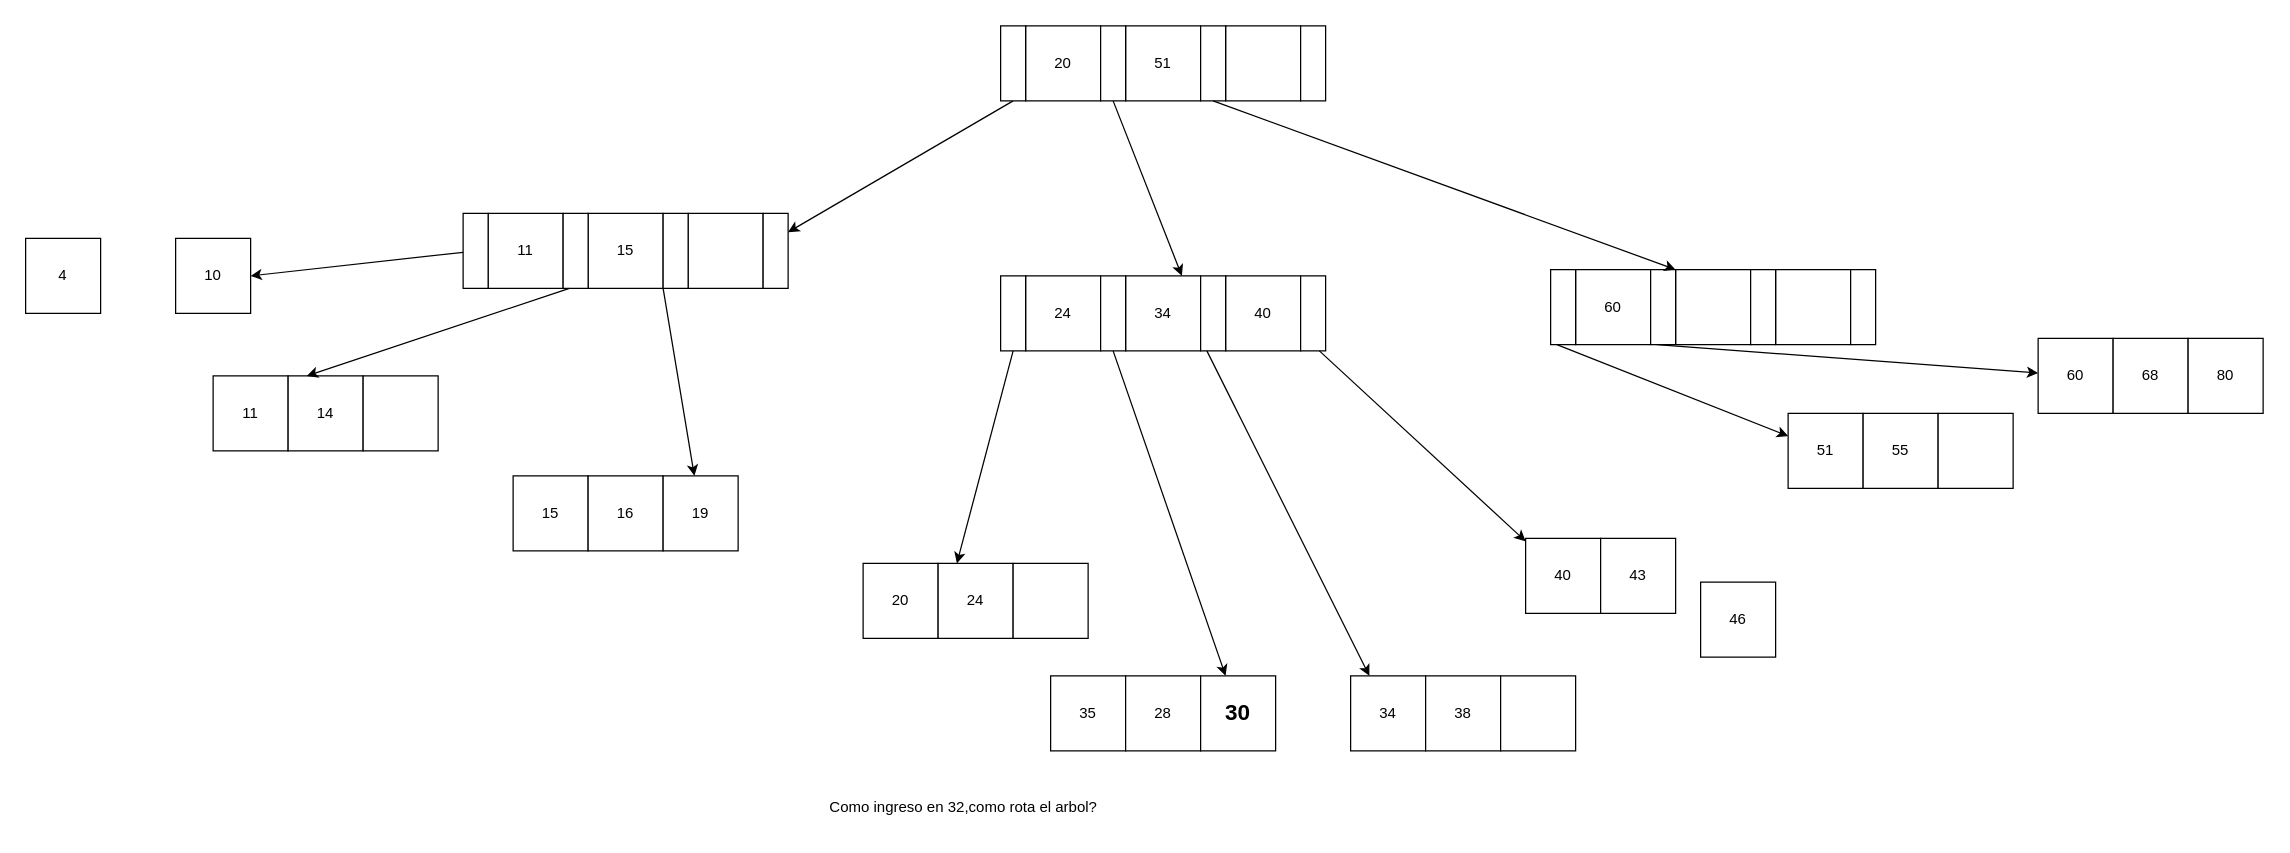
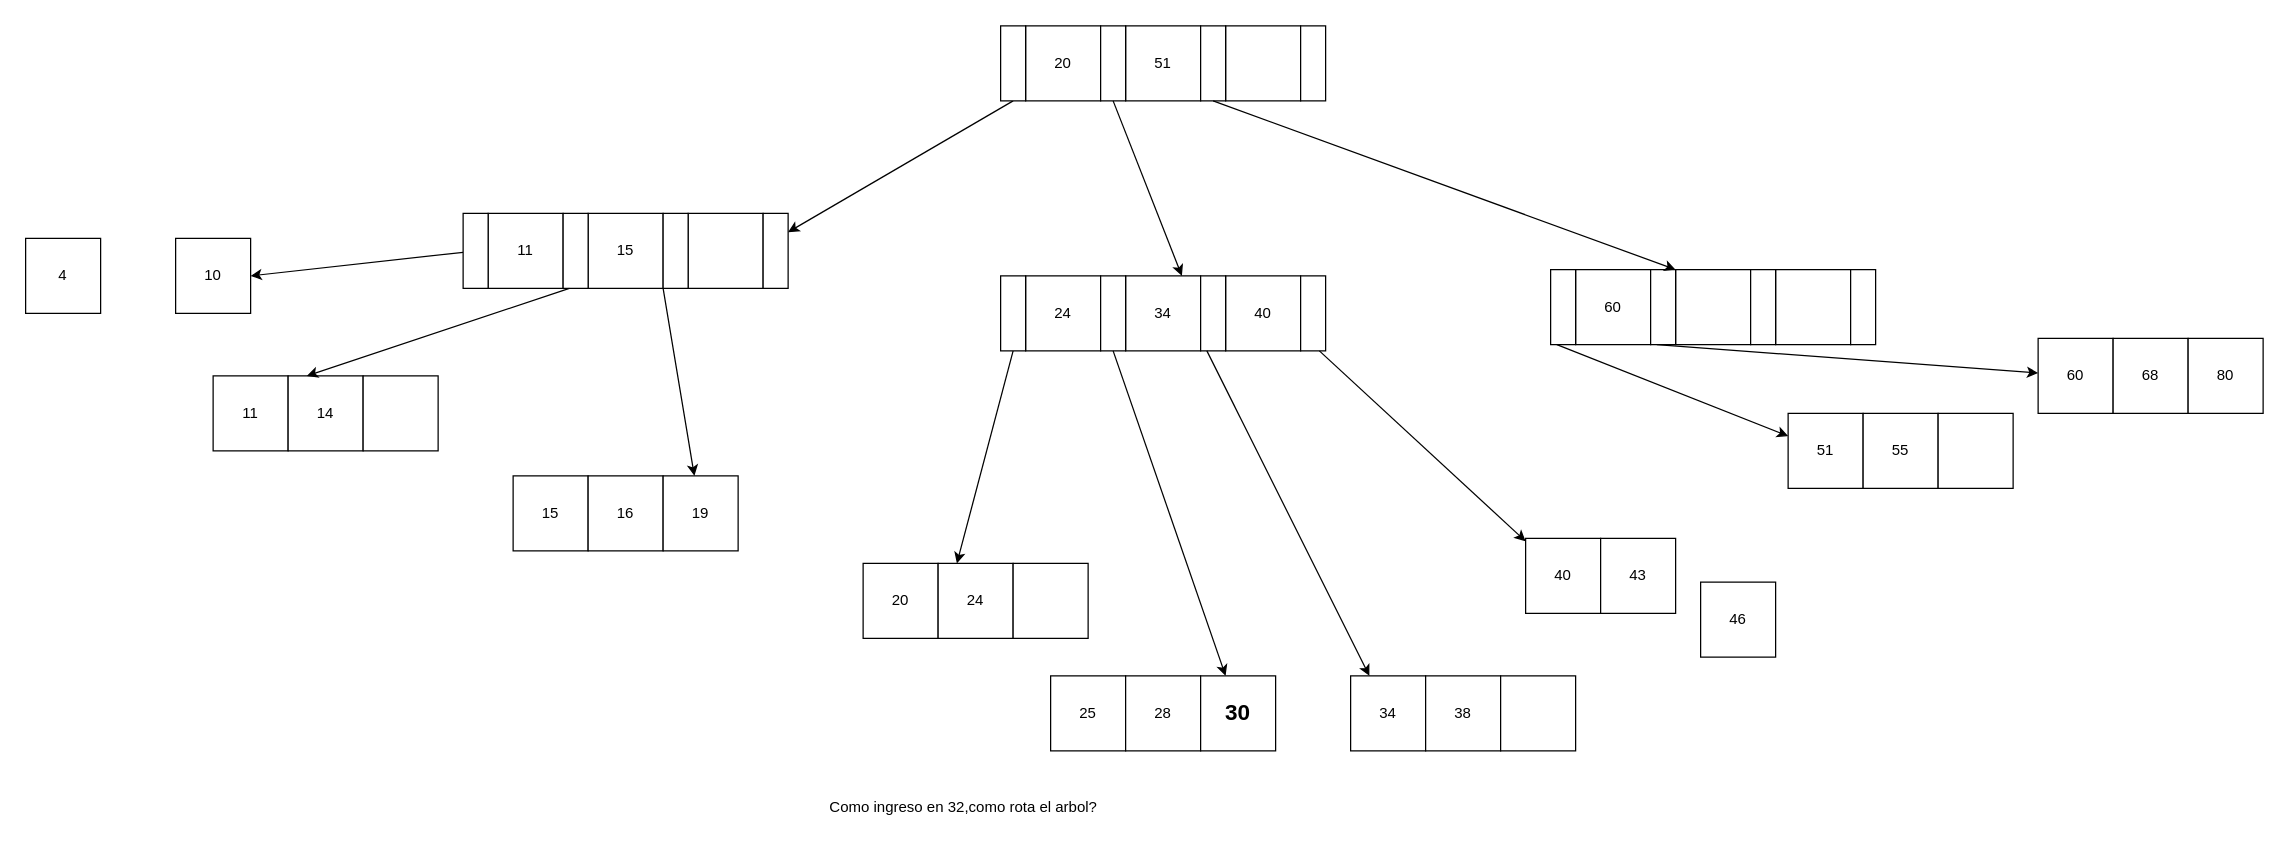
(1088, 713) -> (1088, 713)
